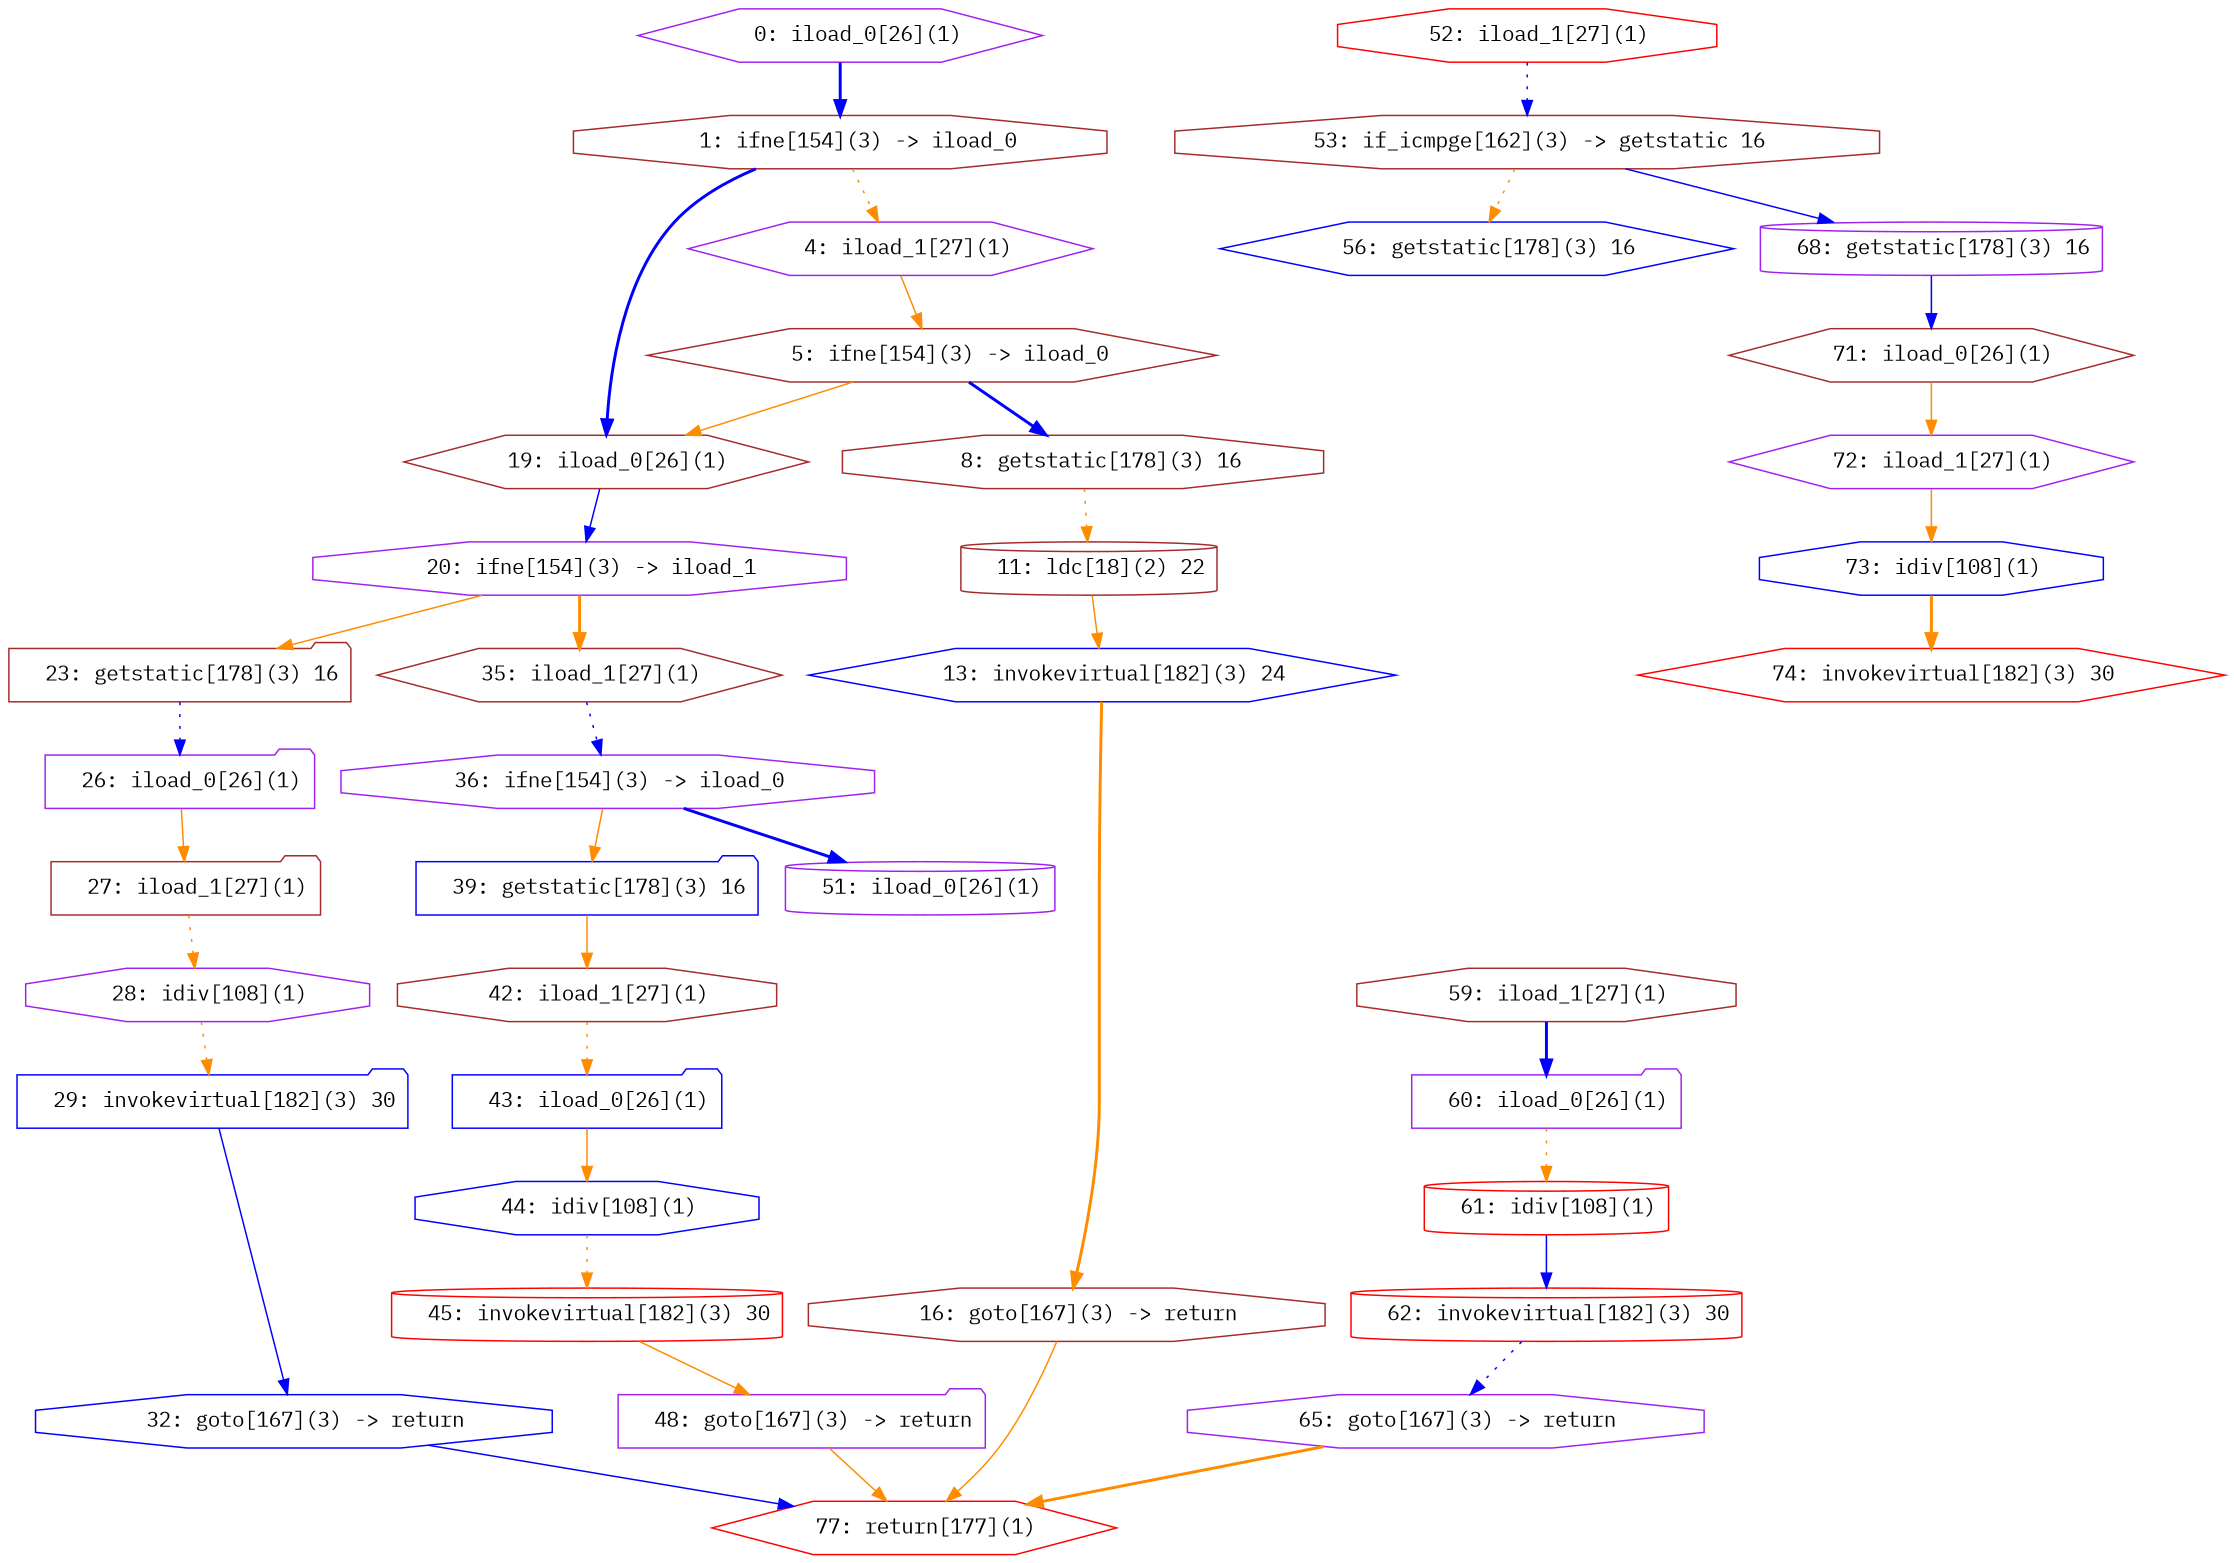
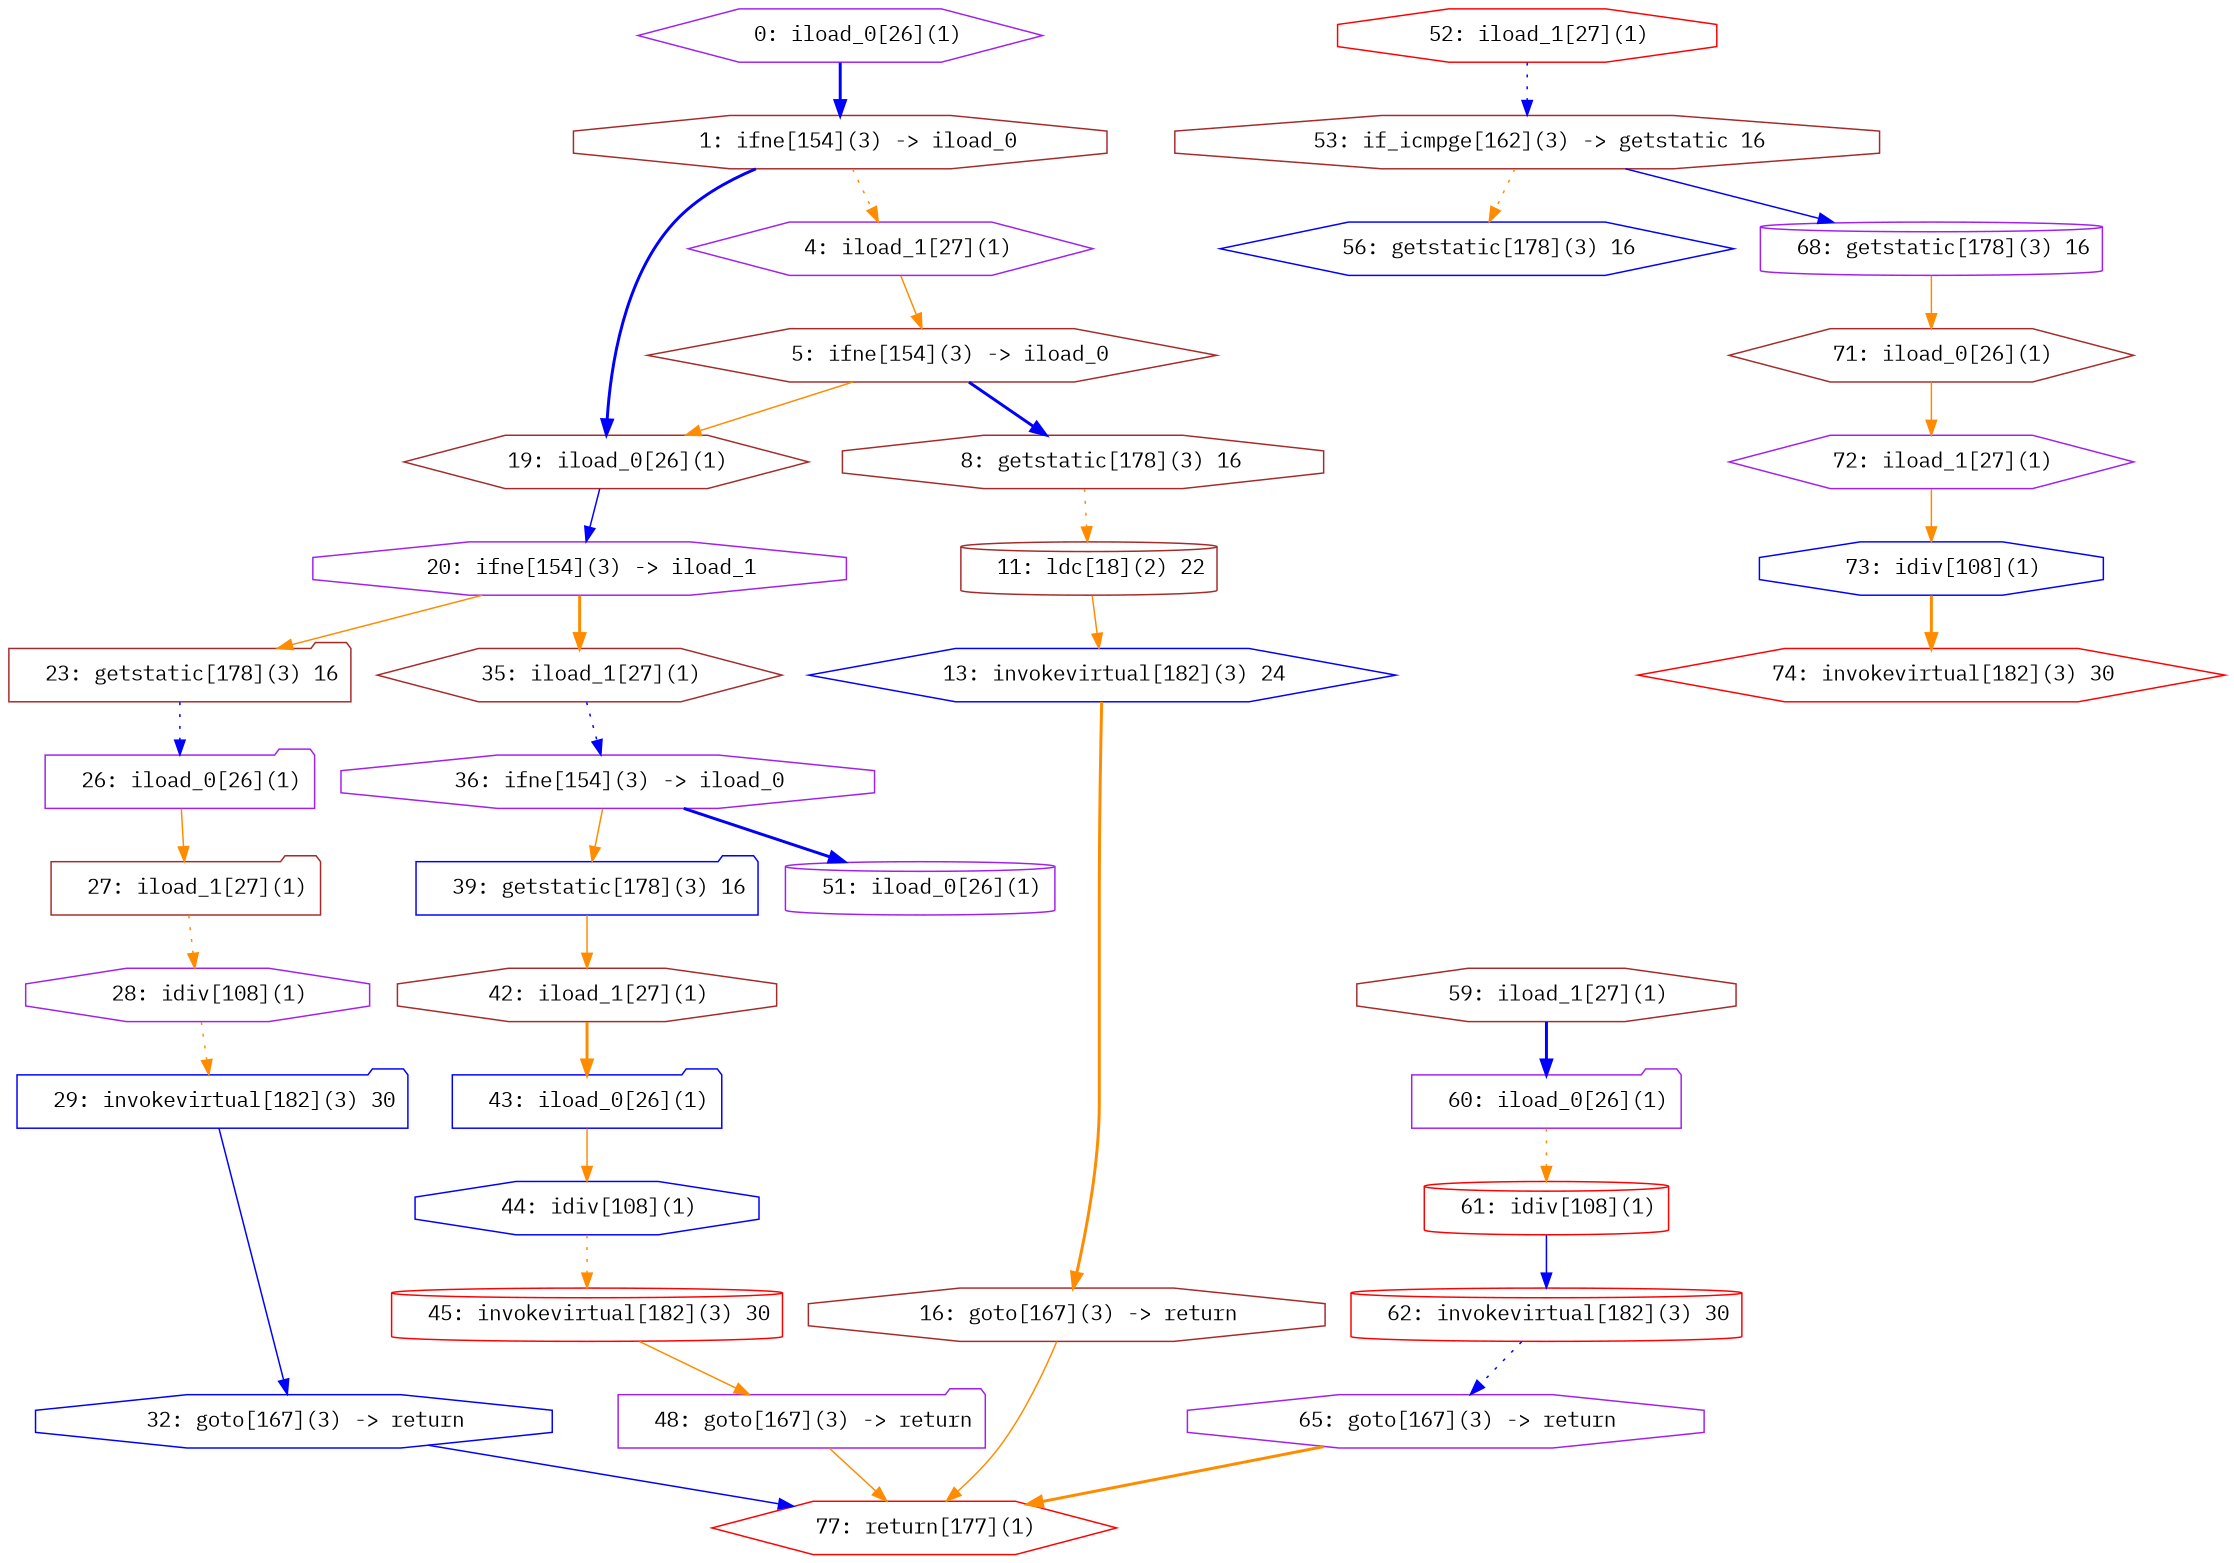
(1931, 295) -> (1931, 295)
(587, 1041) -> (587, 1041)
